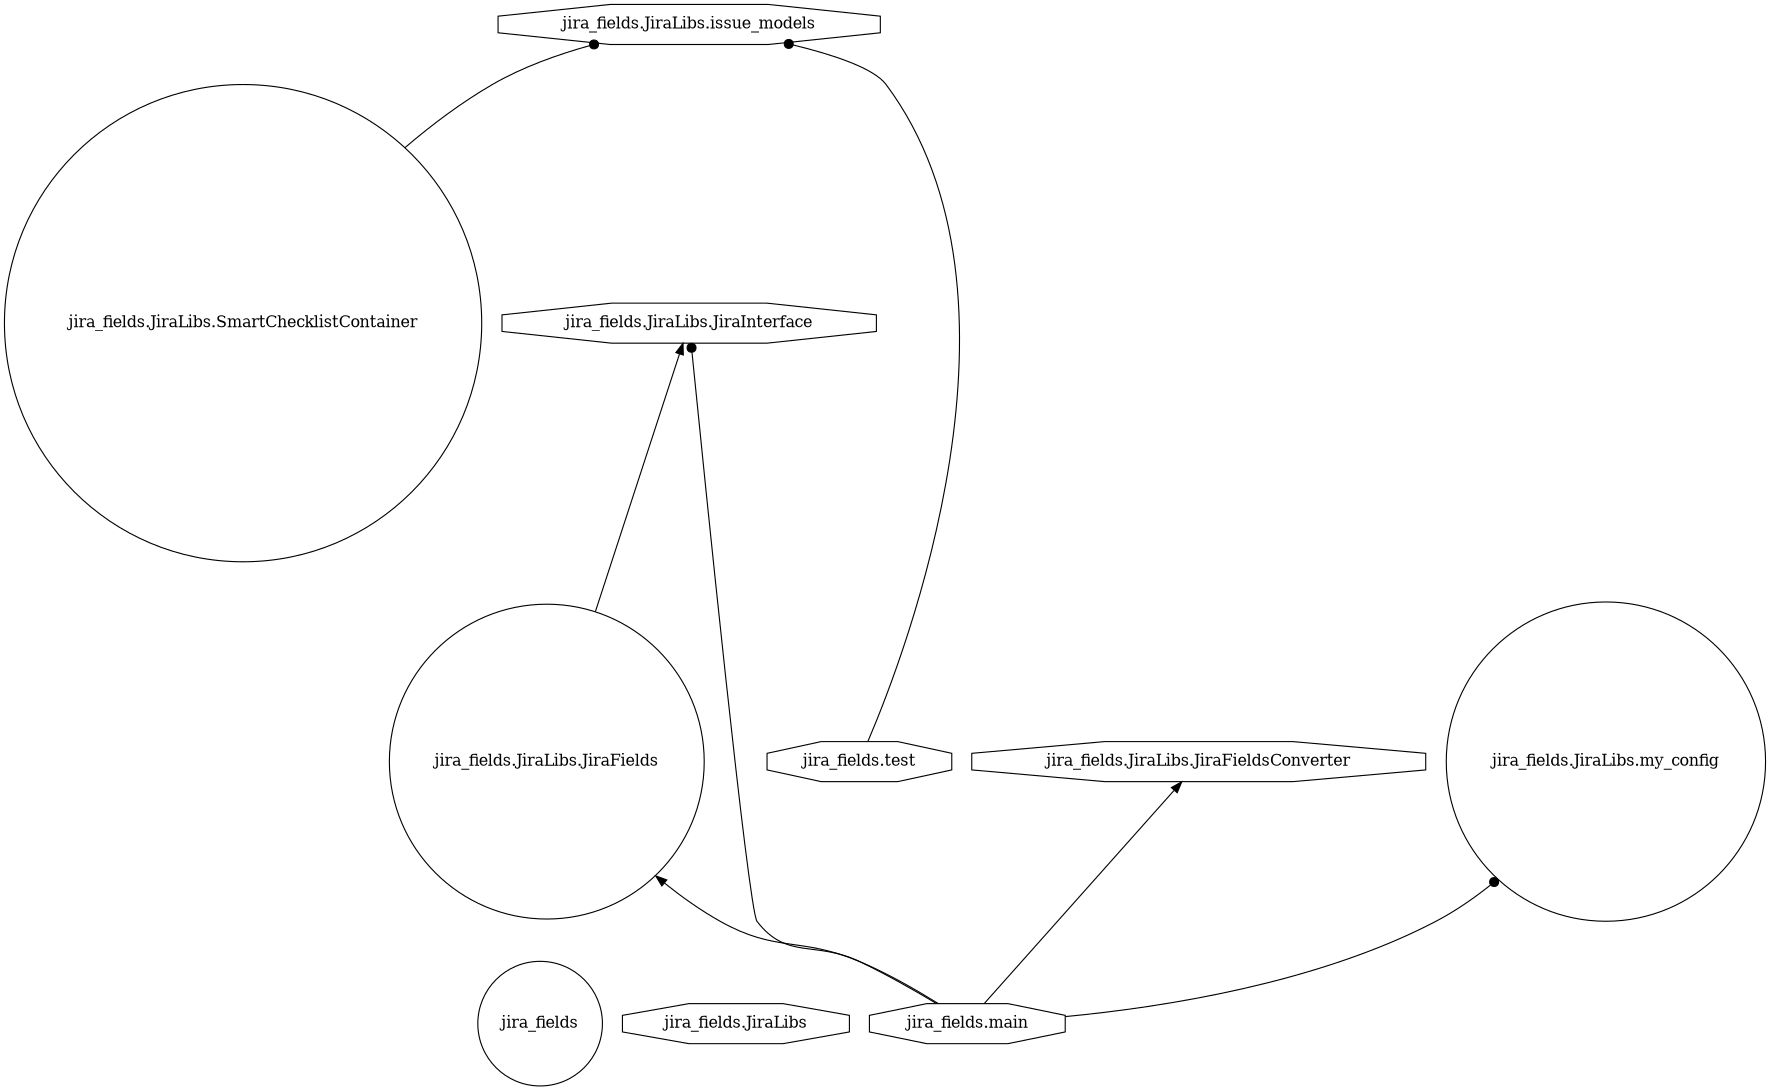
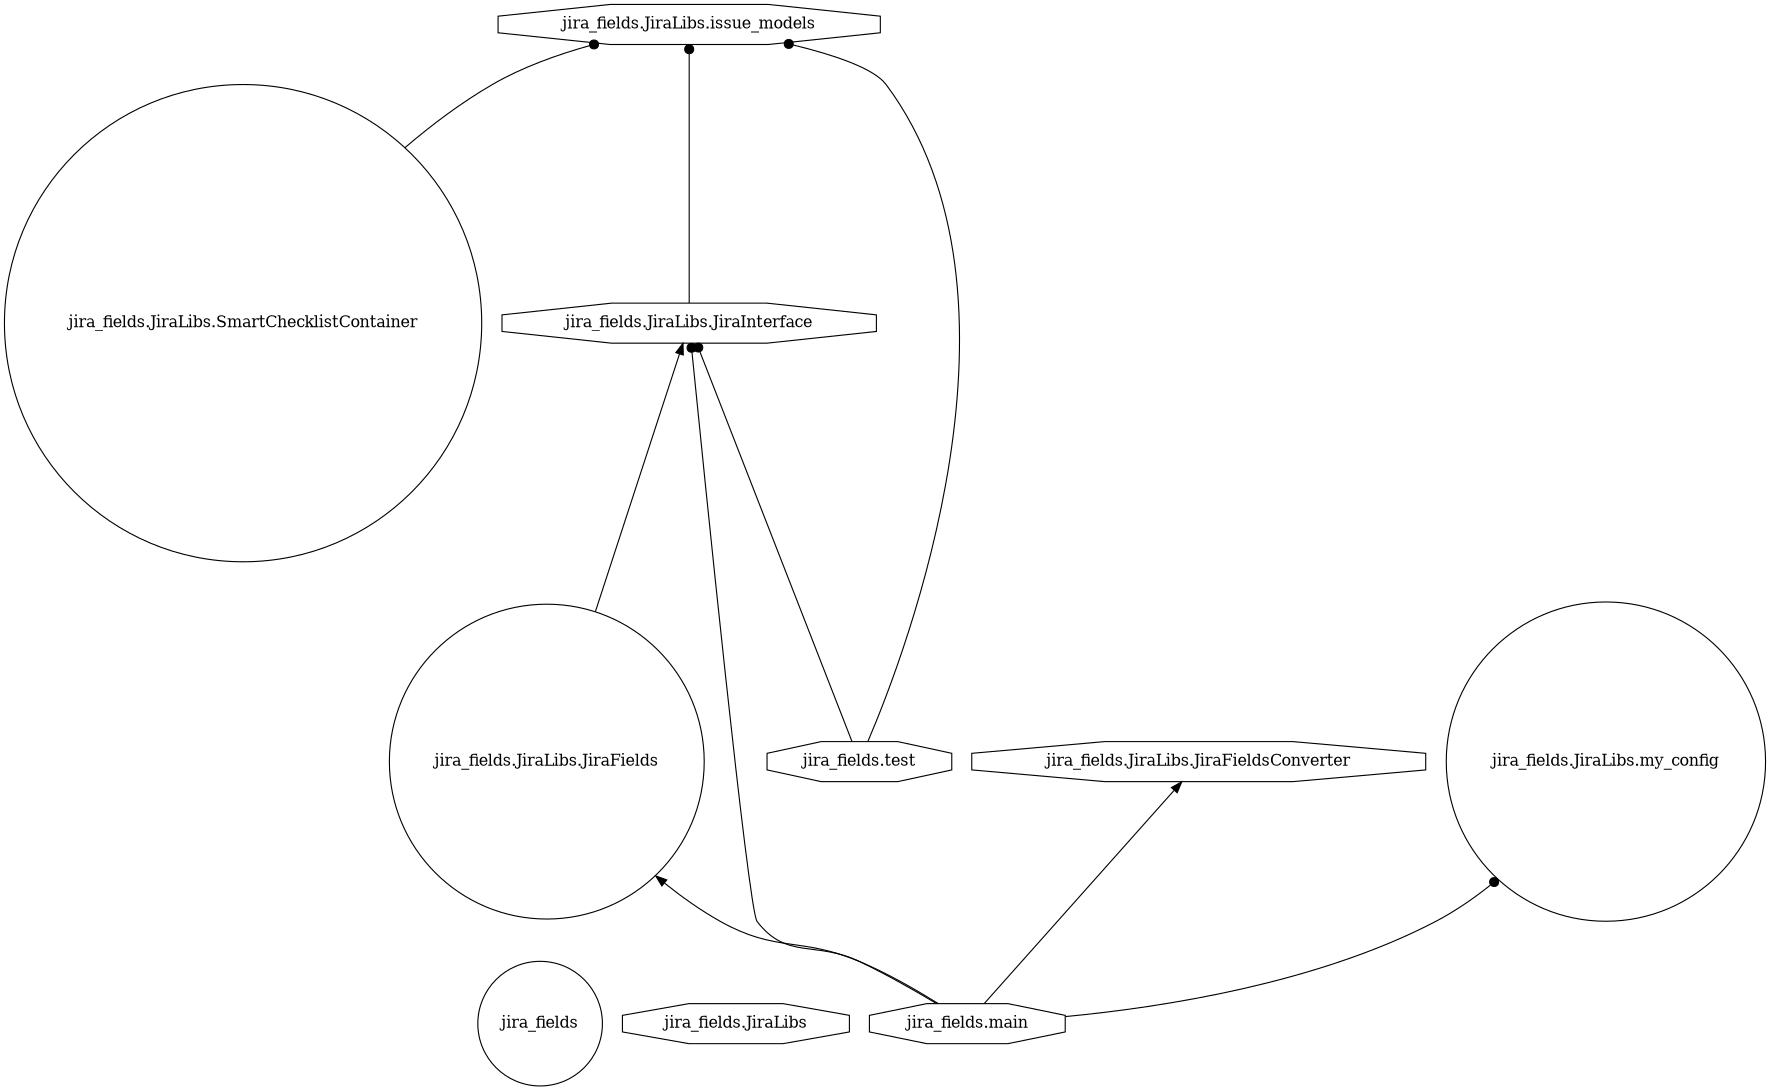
none -> (689, 178)
none -> (776, 547)
